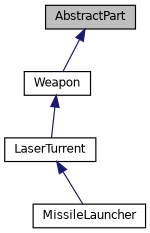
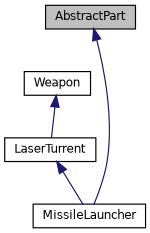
(71, 56) -> (109, 123)
